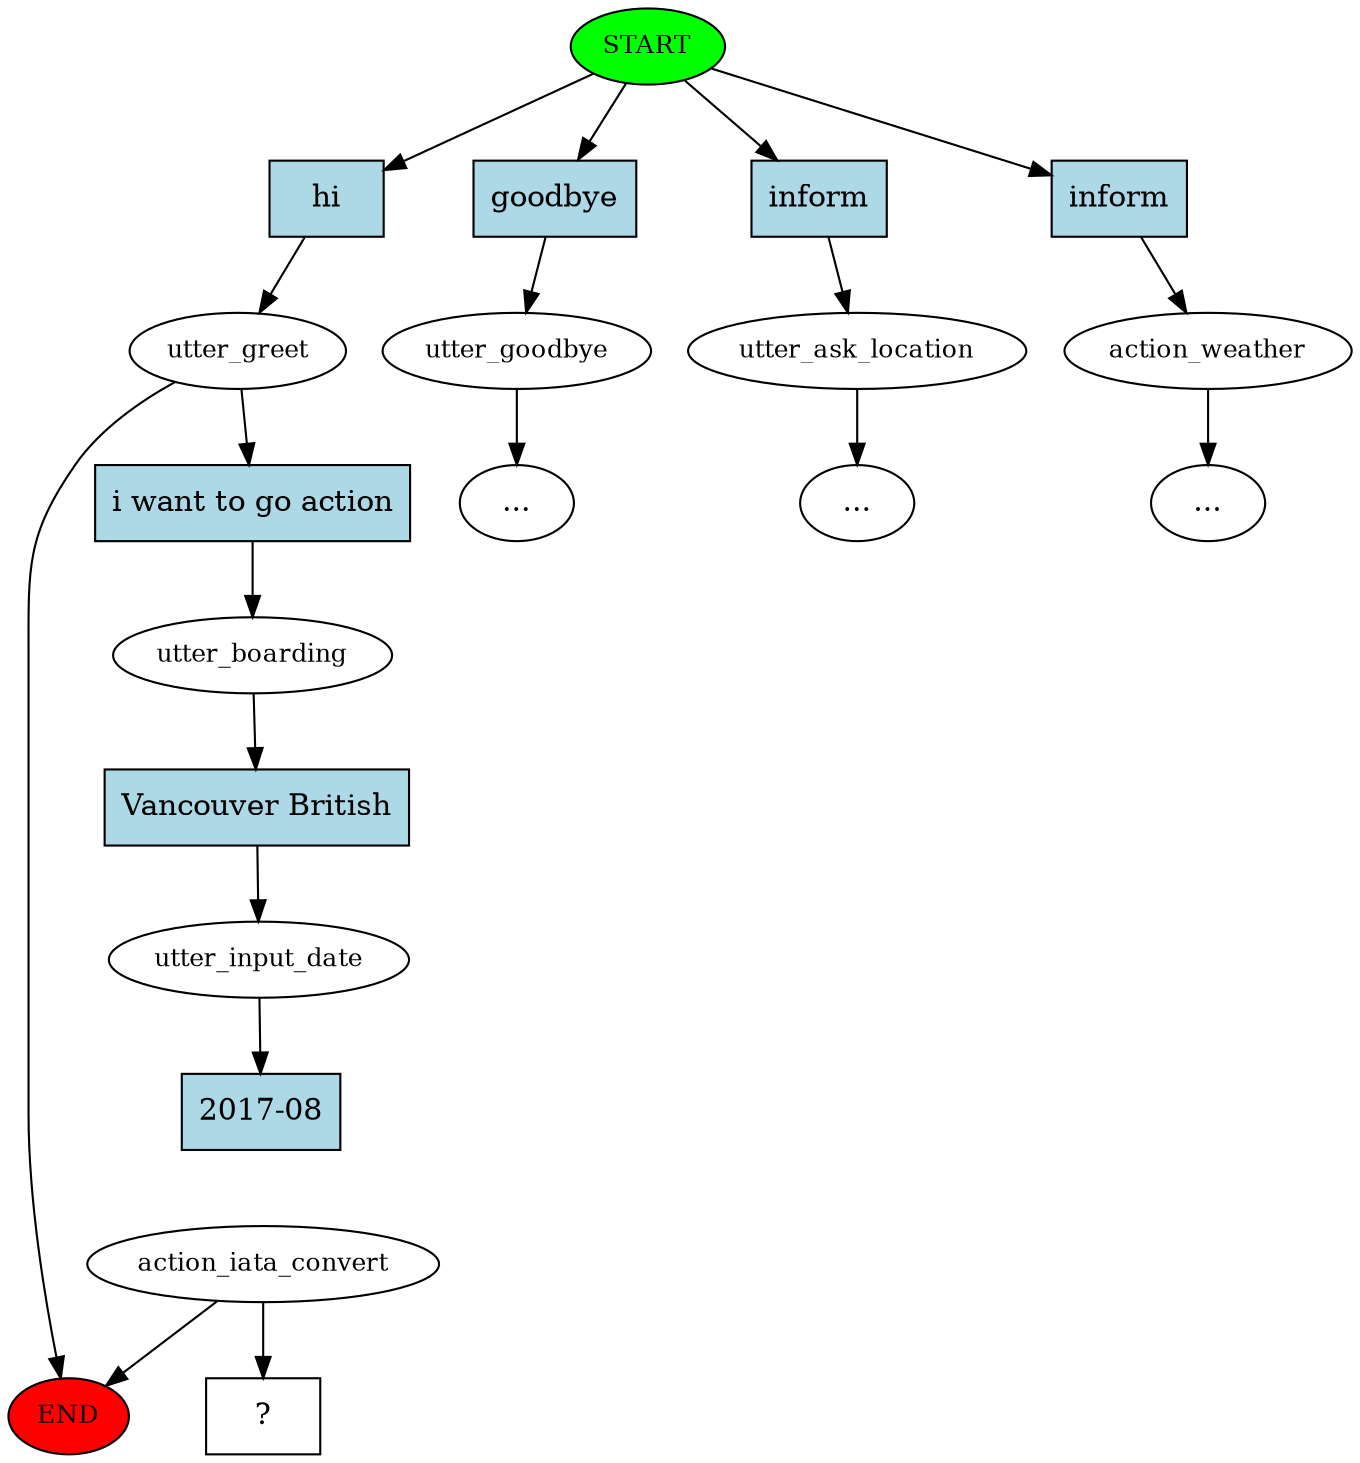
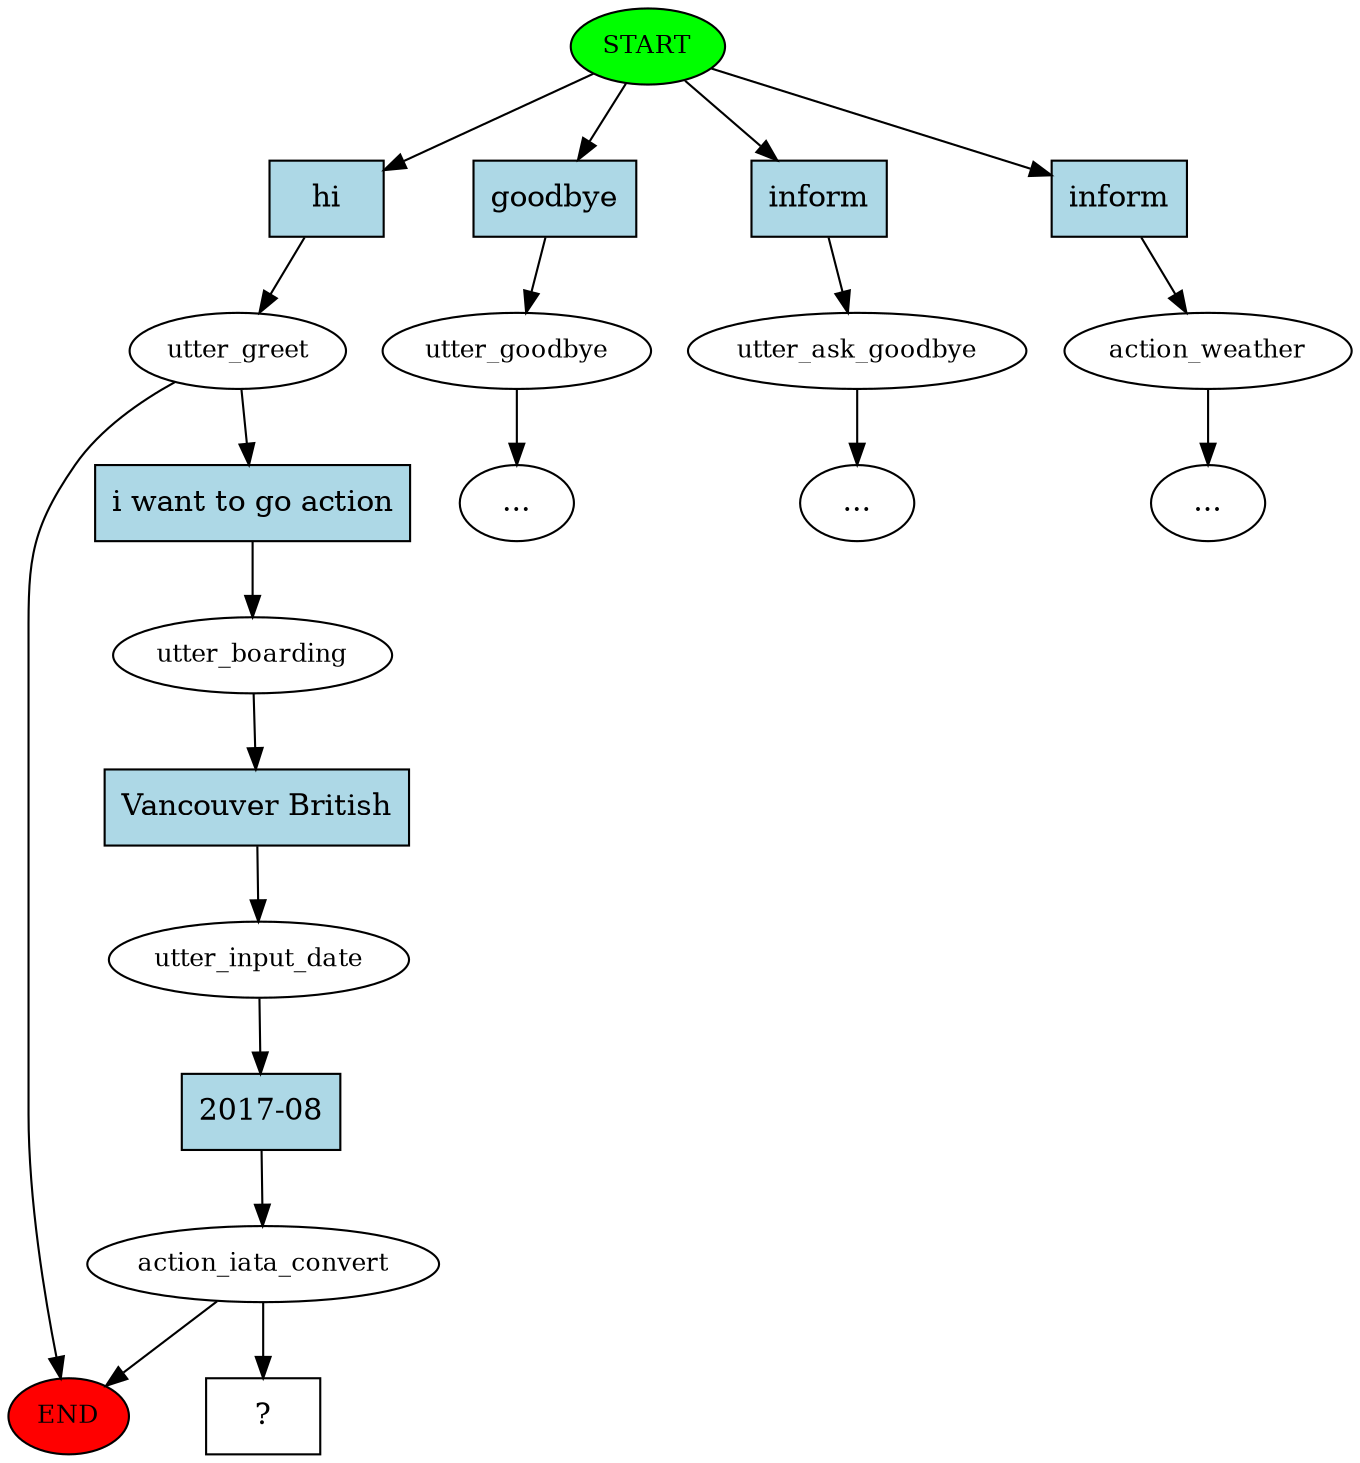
(857, 351) -> (857, 351)
none -> (262, 1178)
